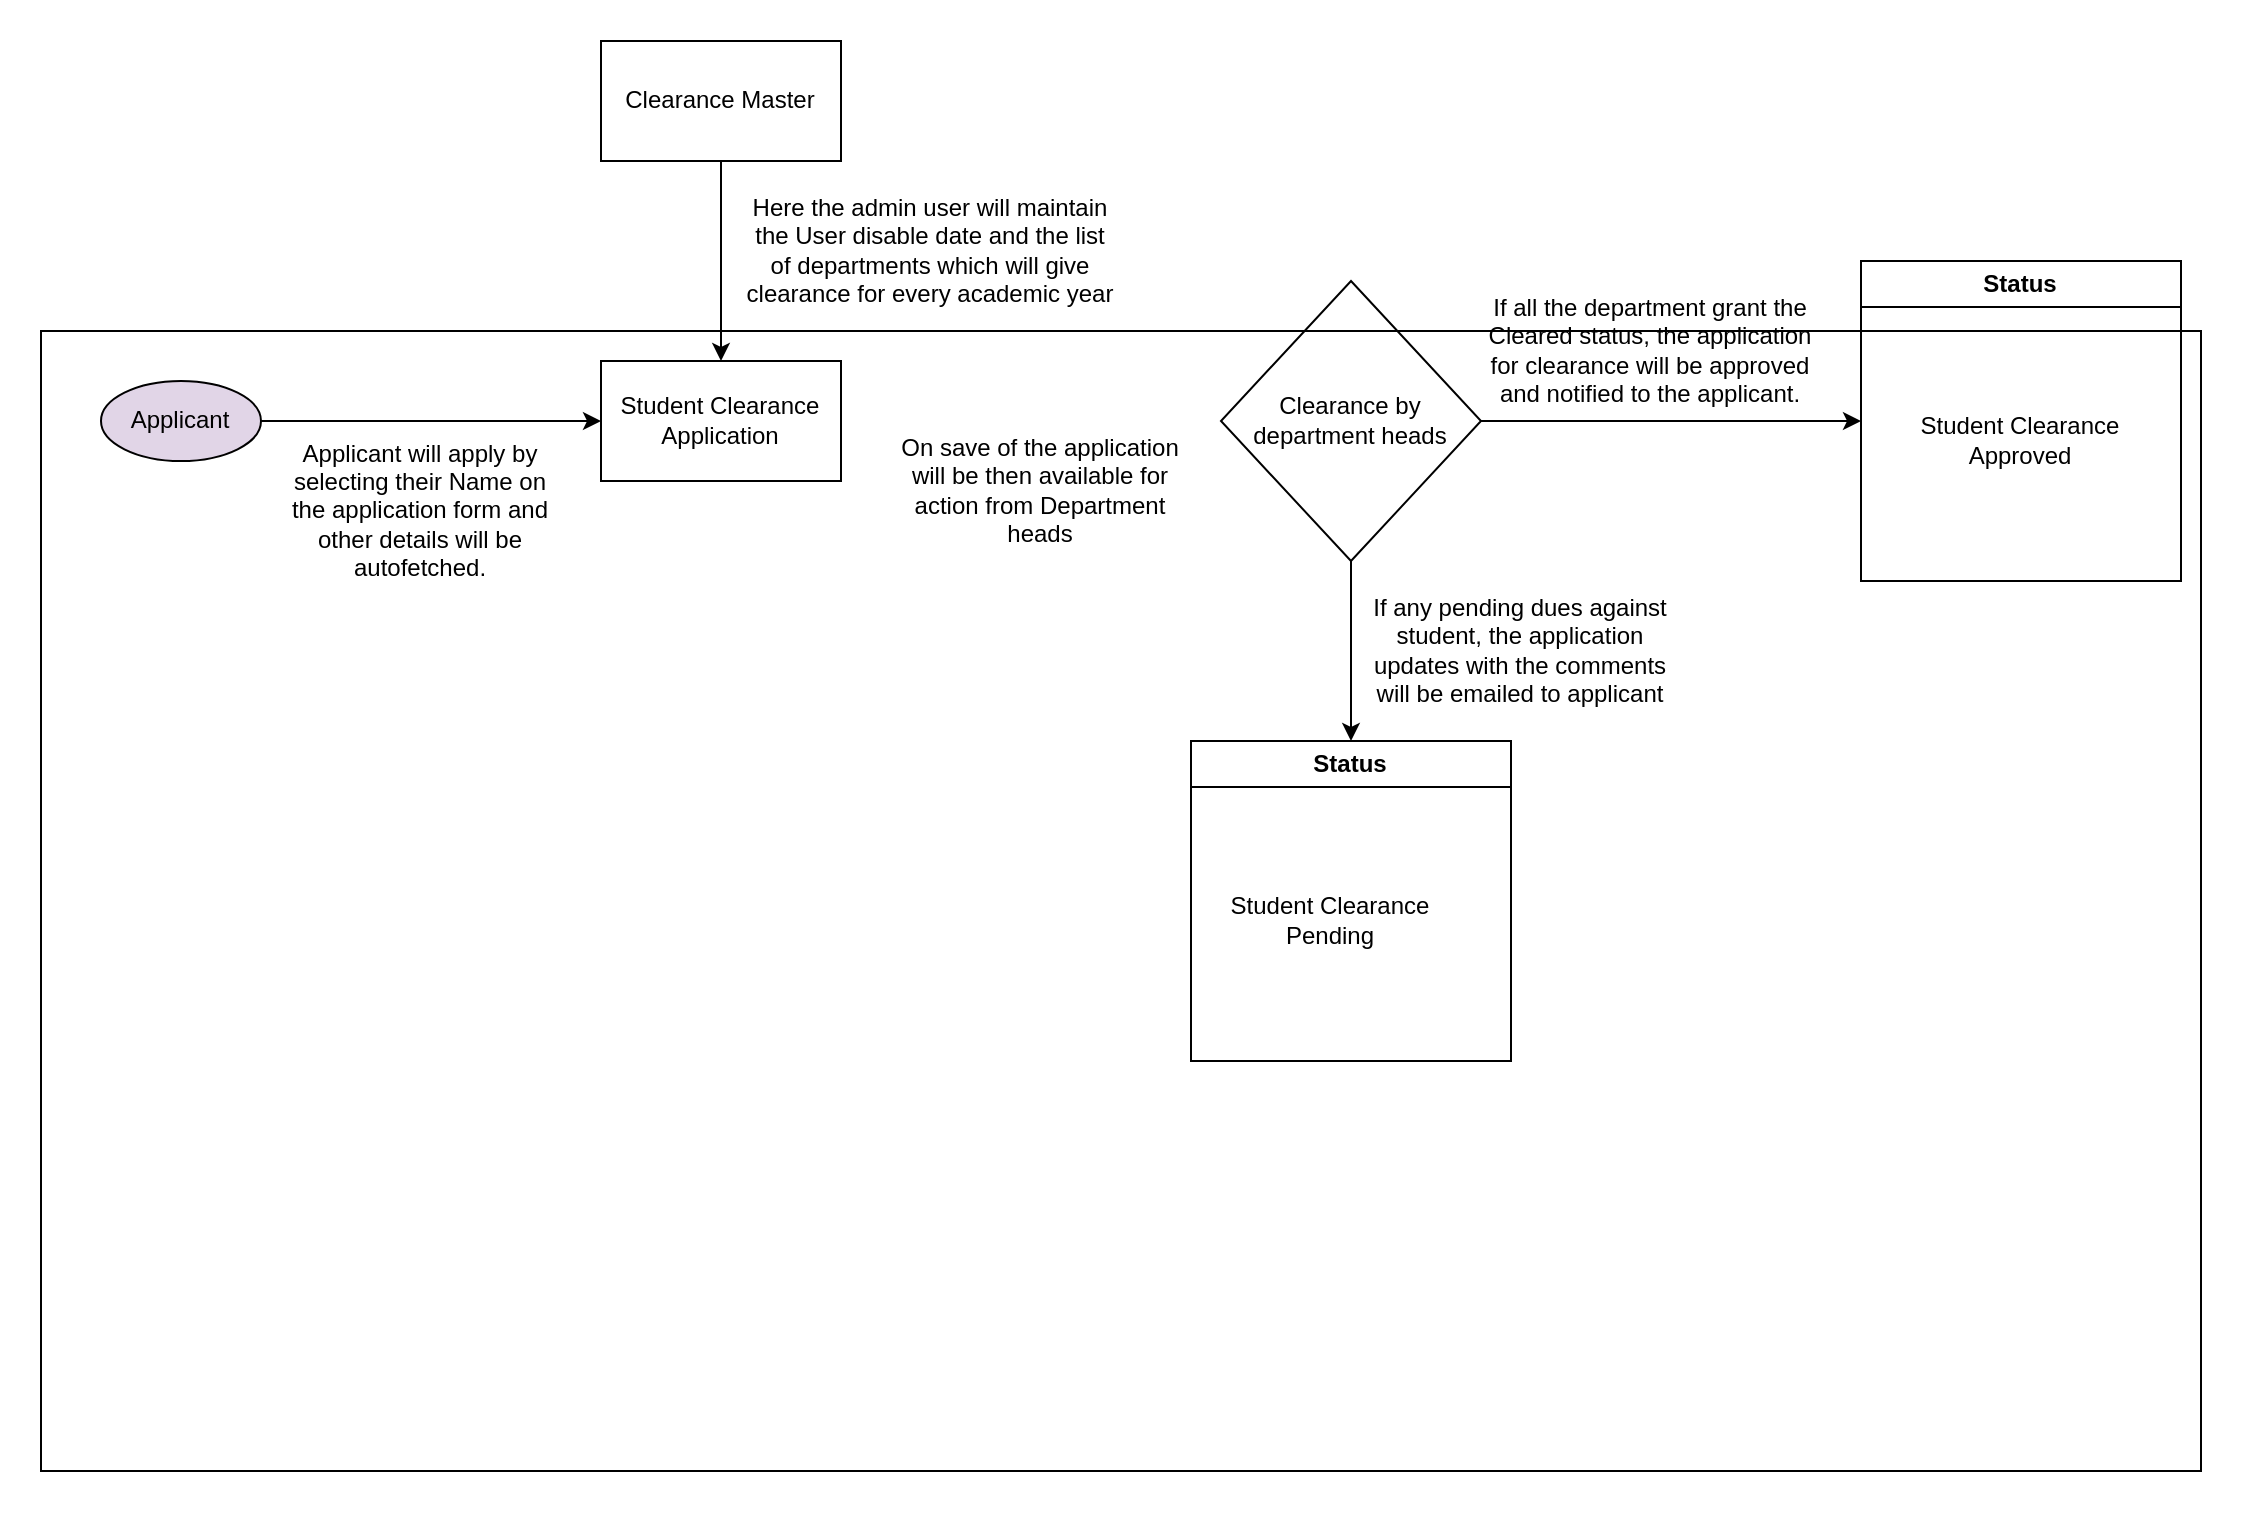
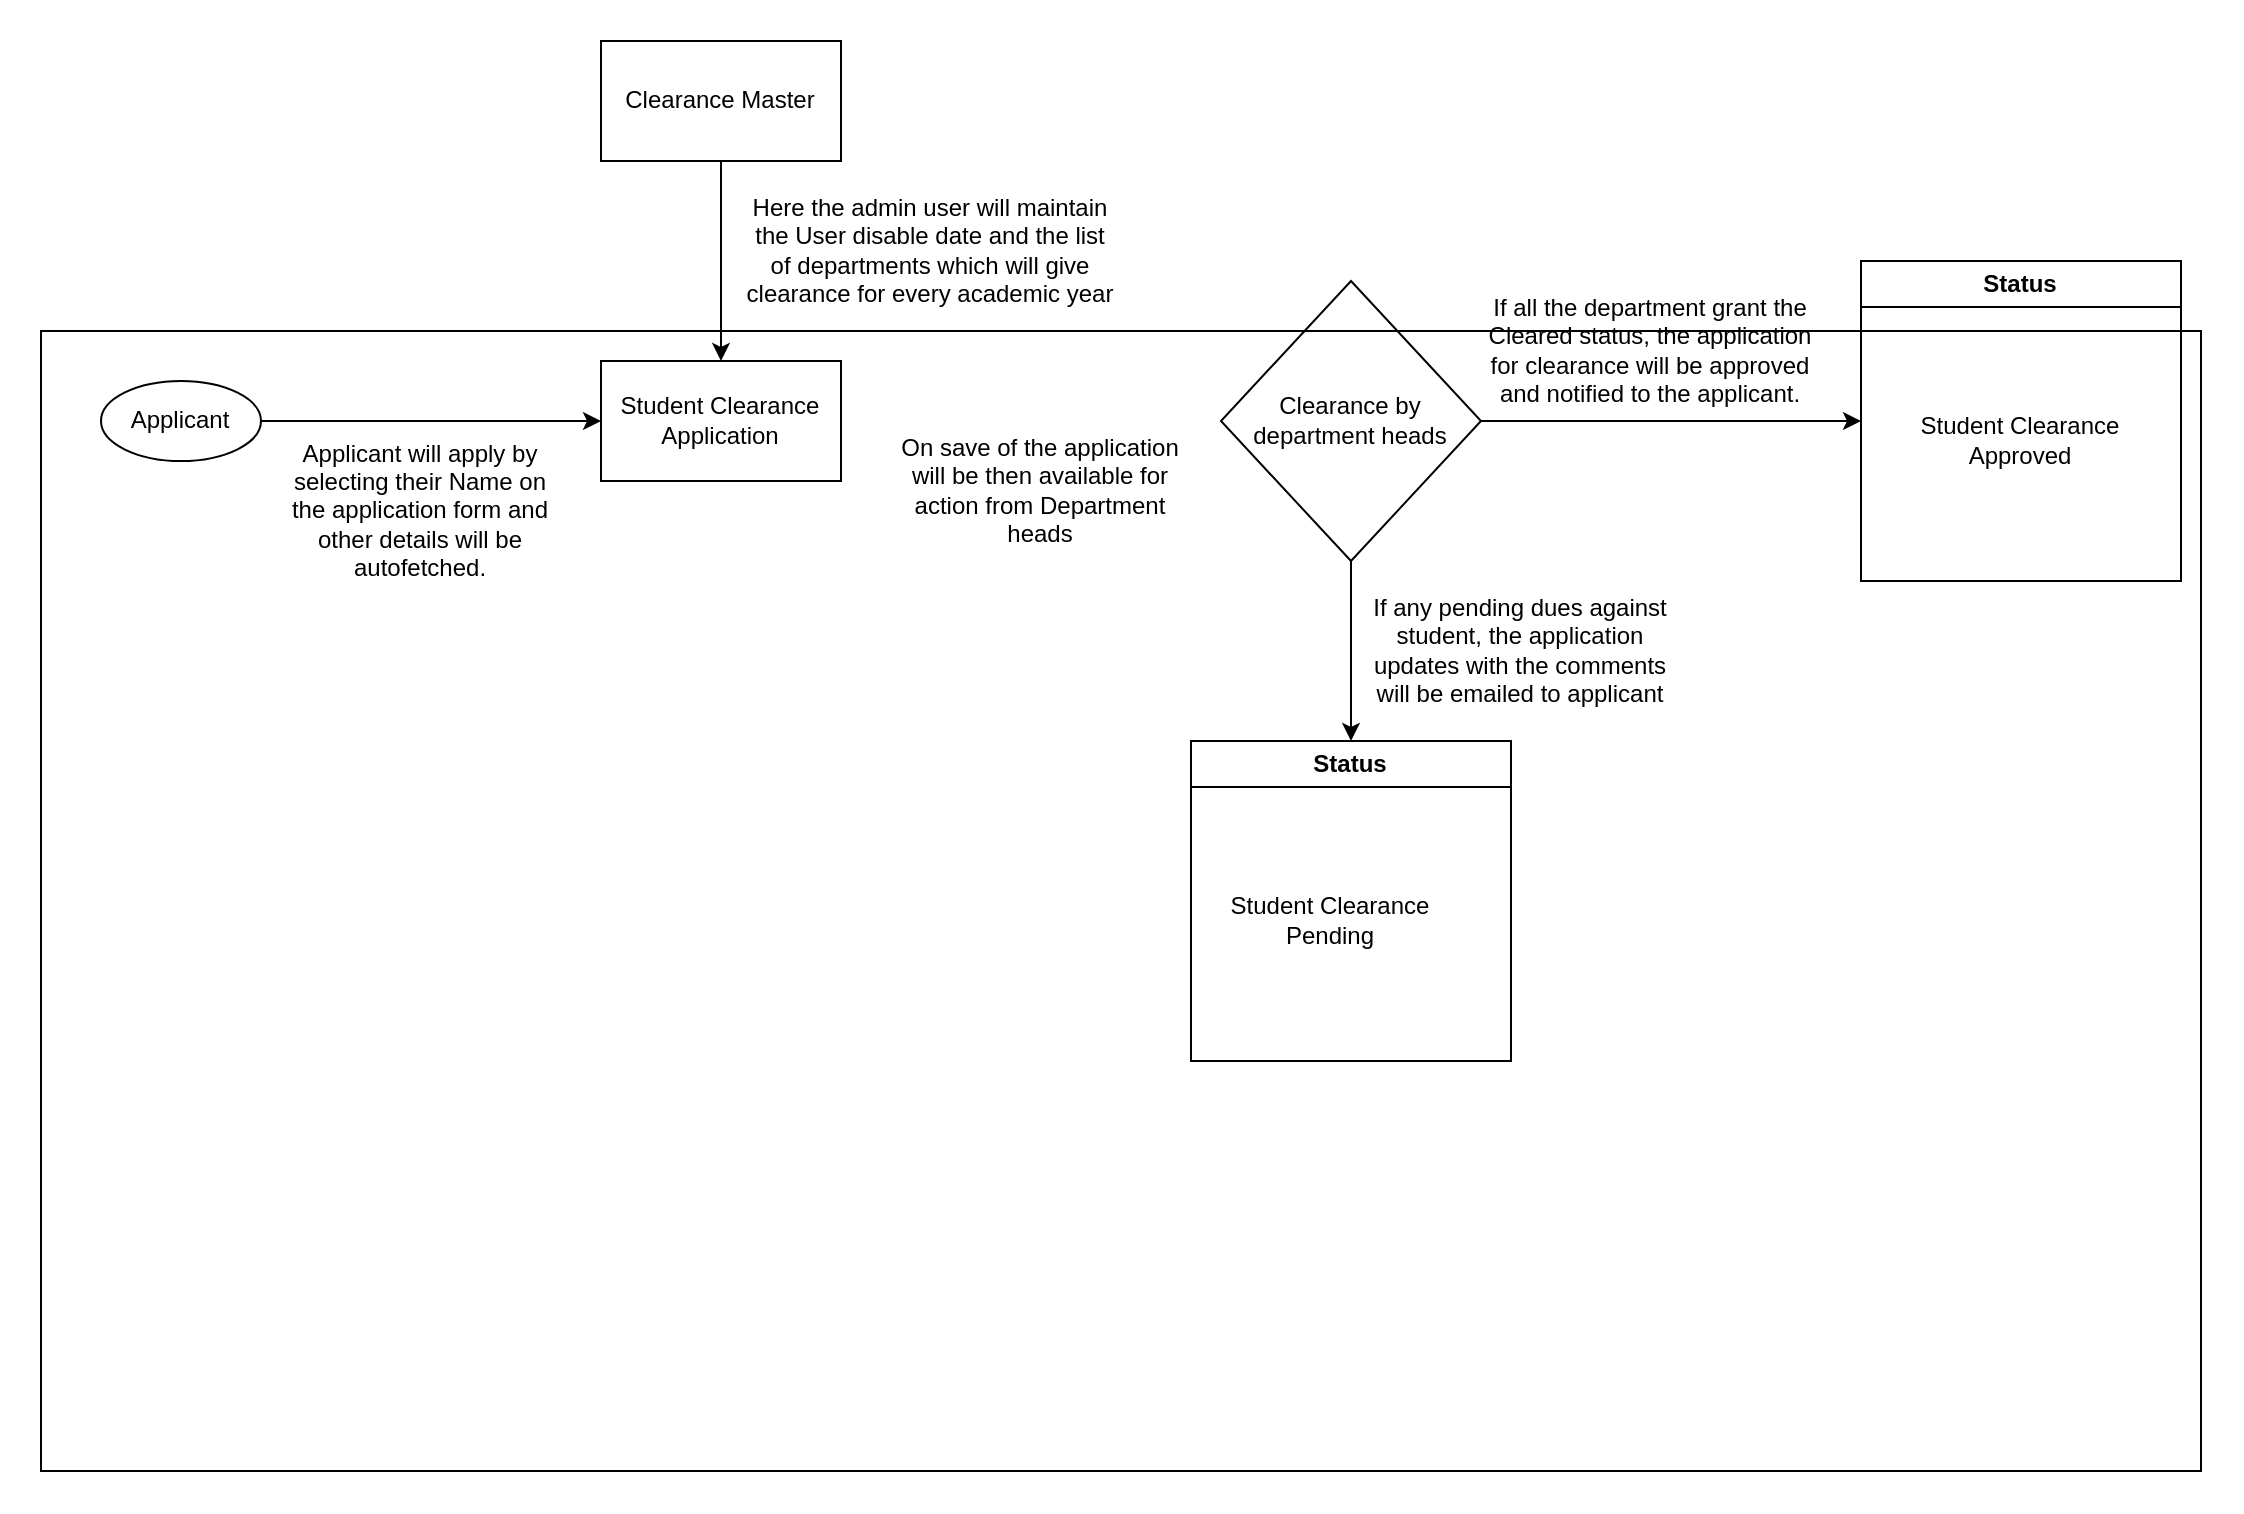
(181, 421) -> (181, 421)
